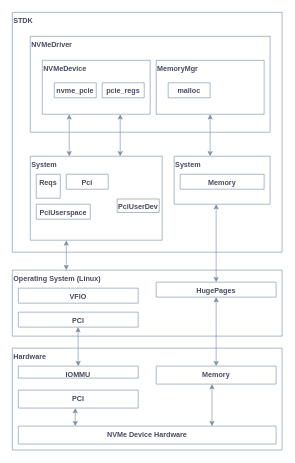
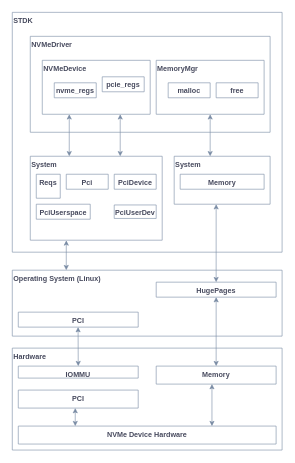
(123, 90) -> (123, 84)
none -> (237, 90)
(75, 91) -> (75, 91)
none -> (135, 182)
(138, 206) -> (135, 212)
(78, 296) -> none
